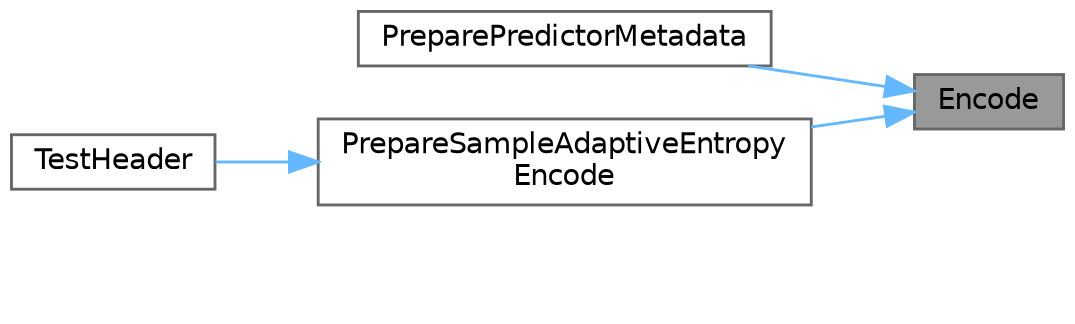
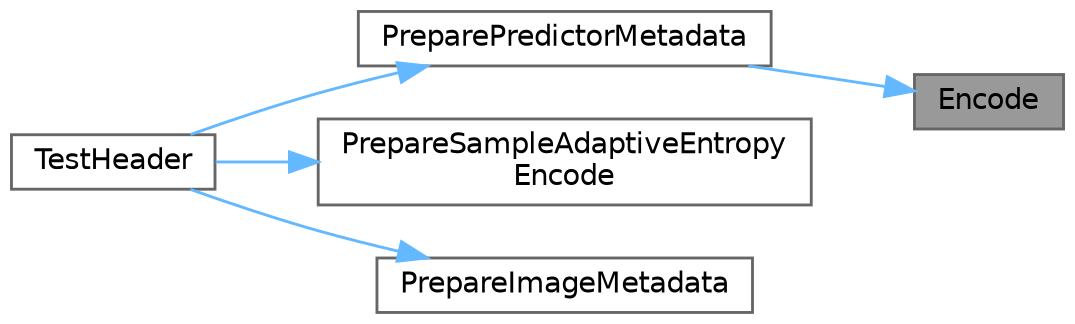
none -> (294, 100)
(848, 122) -> none
none -> (565, 285)
